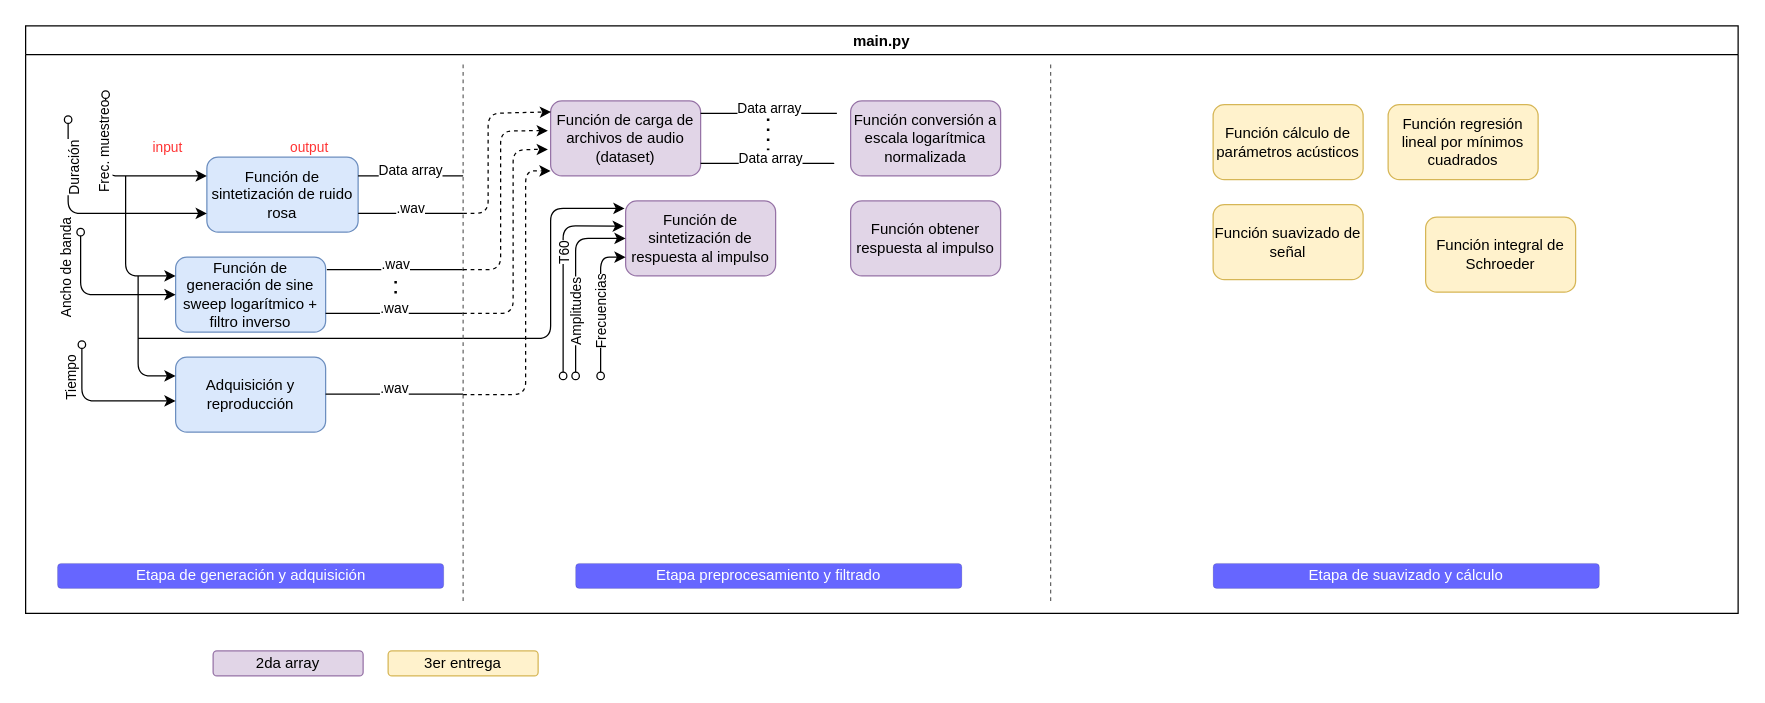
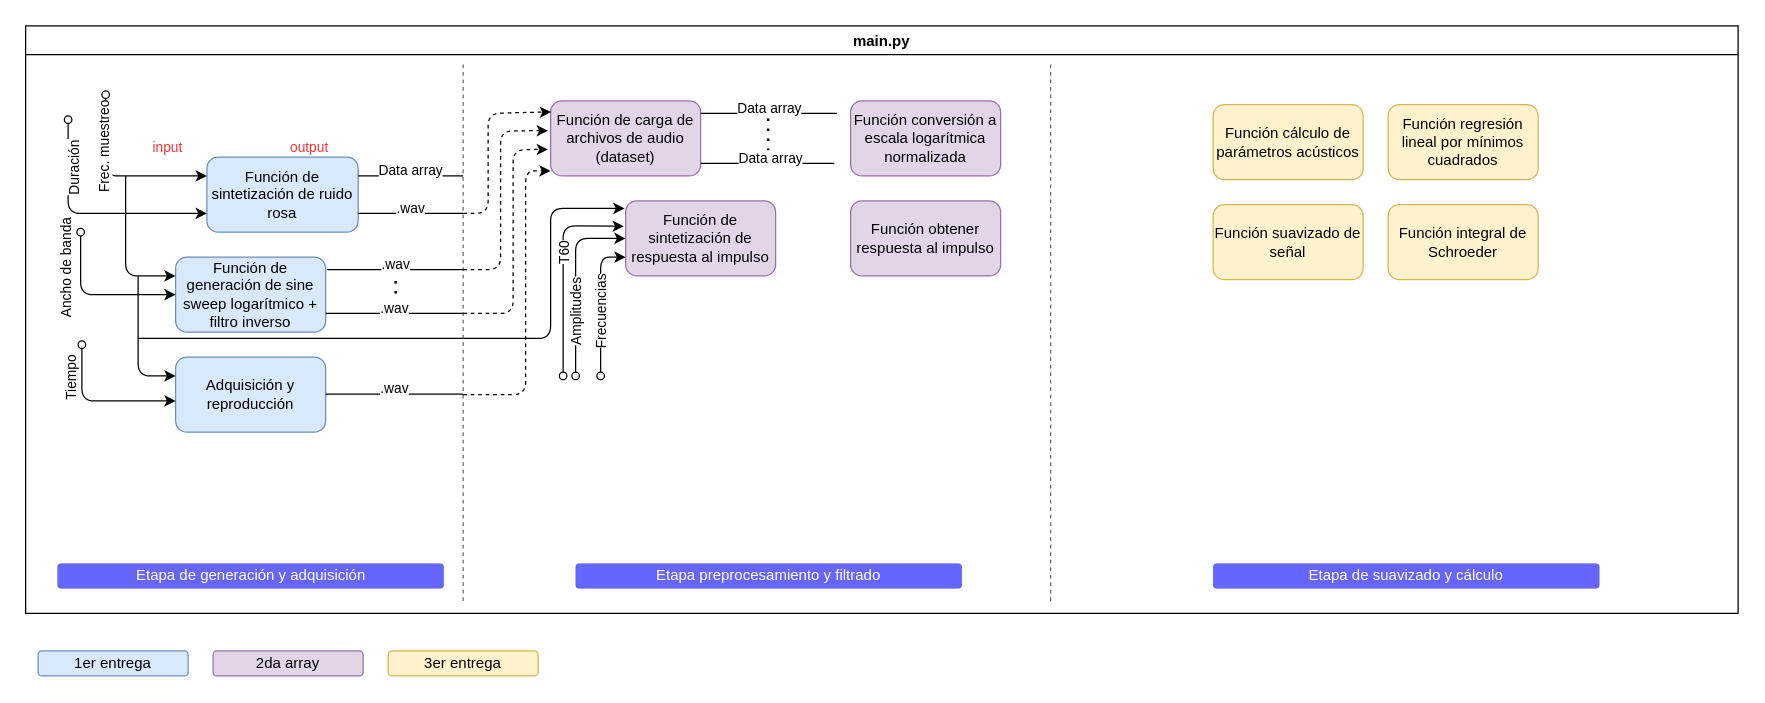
(1501, 254) -> (1463, 242)
none -> (113, 663)
